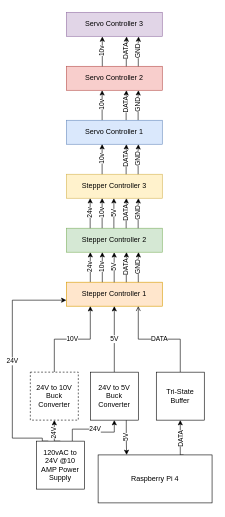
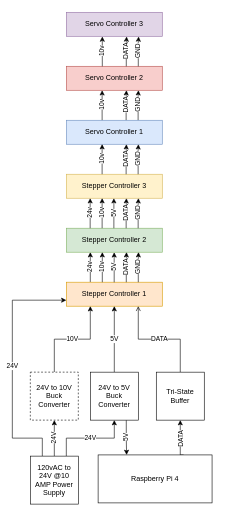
(60, 465) -> (54, 480)
